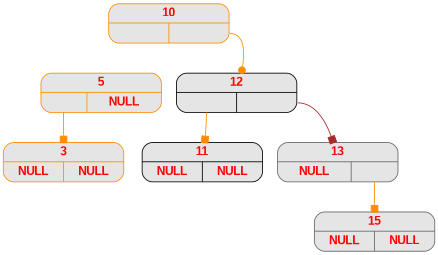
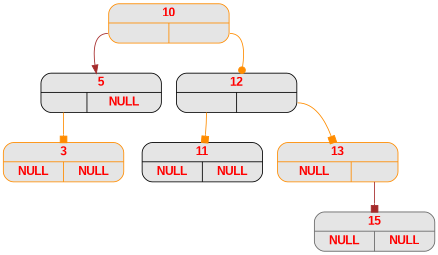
none -> (95, 46)
(101, 93) -> (101, 93)
(319, 114) -> (319, 114)
(338, 162) -> (338, 162)
(375, 193) -> (375, 193)
